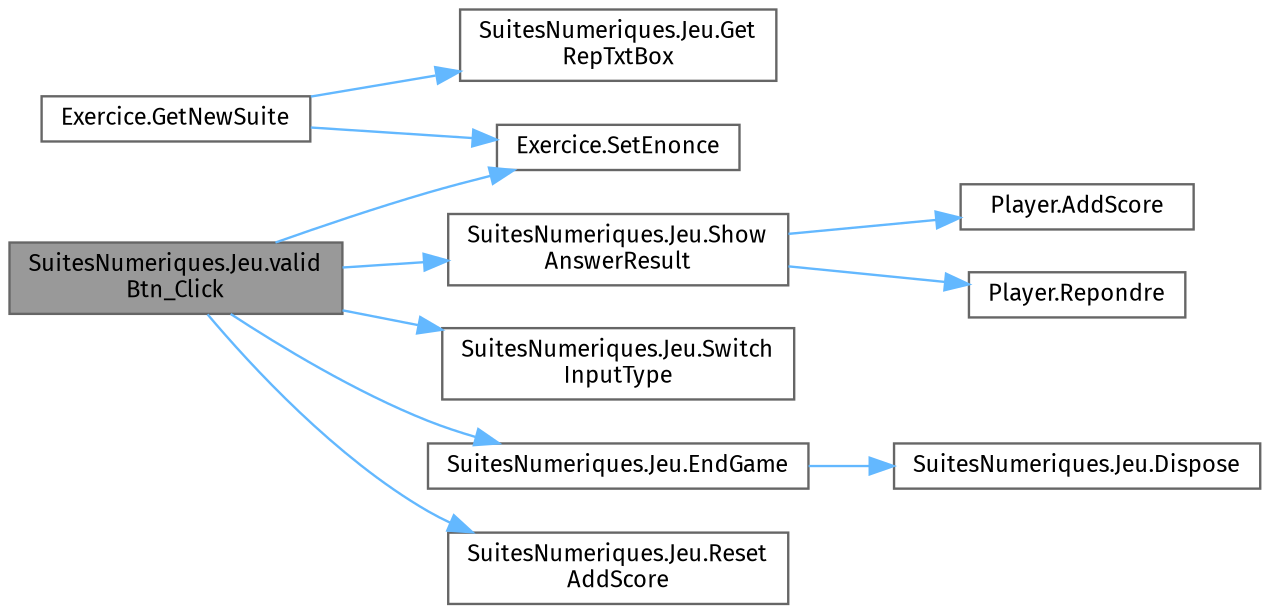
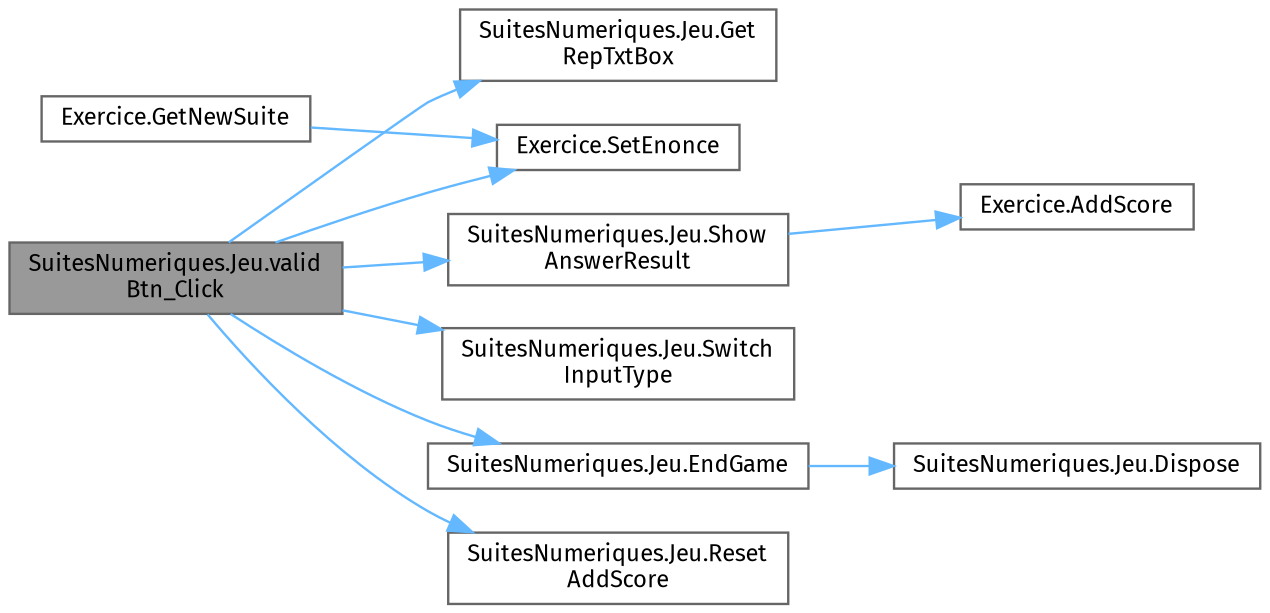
(373, 86) -> (341, 163)
(1077, 207) -> (1077, 207)
(1077, 295) -> none
